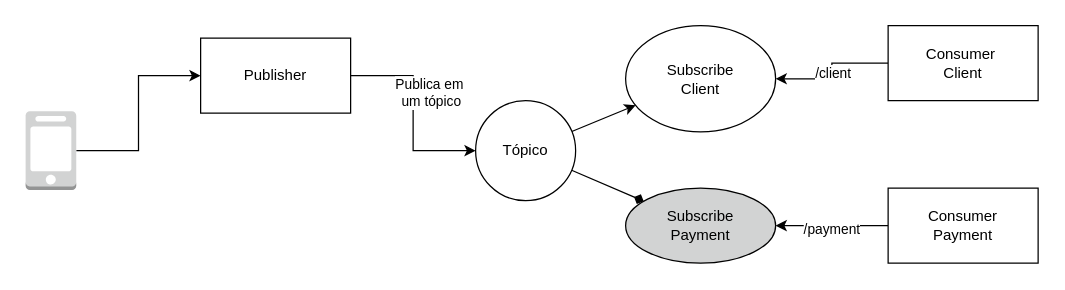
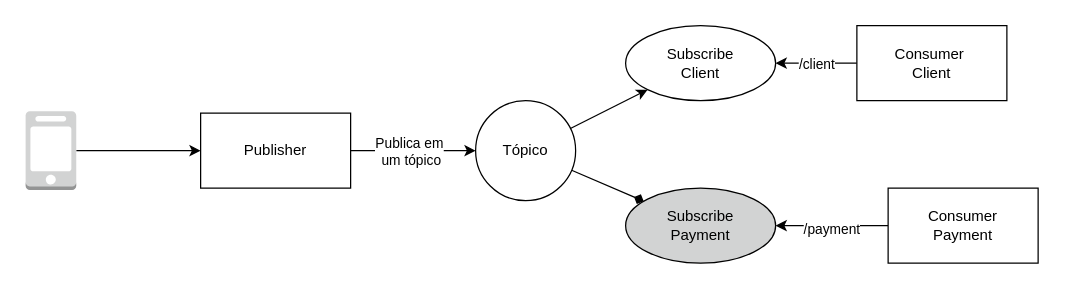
(963, 63) -> (932, 63)
(276, 76) -> (276, 151)
(701, 79) -> (701, 63)
